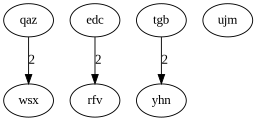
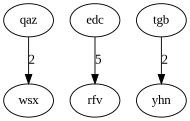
(228, 20) -> none
(98, 60) -> (98, 60)
